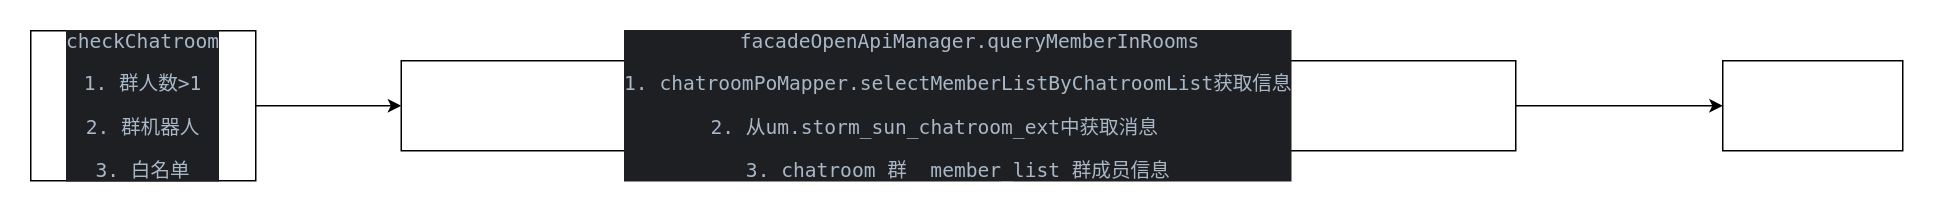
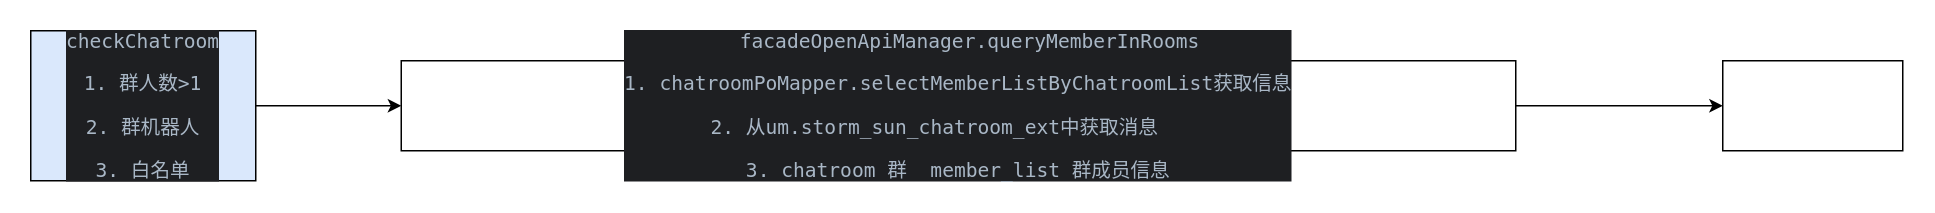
(143, 106) -> (143, 106)
